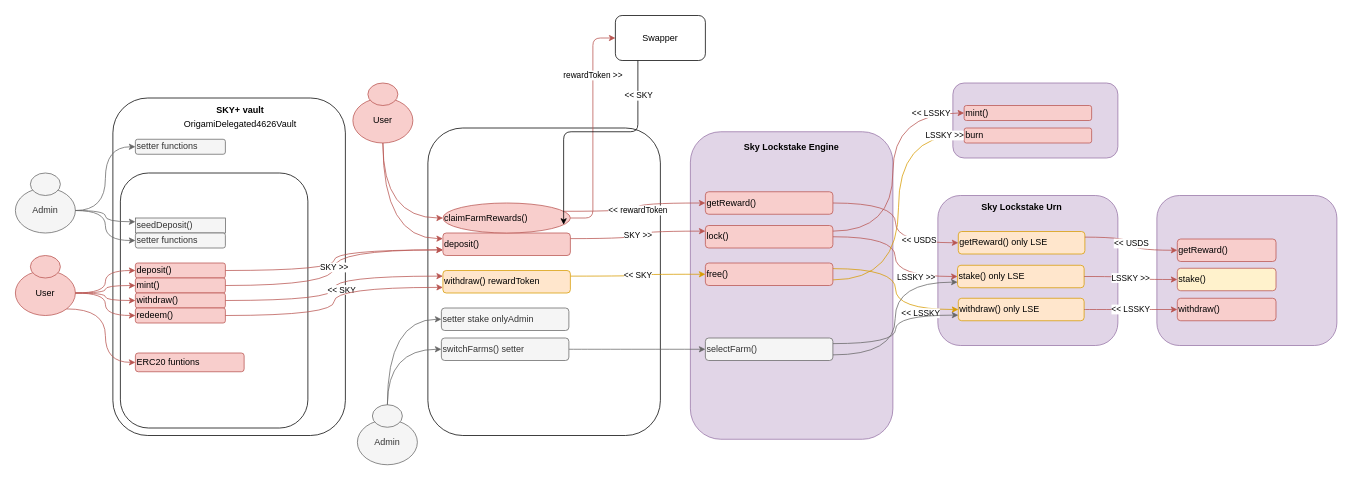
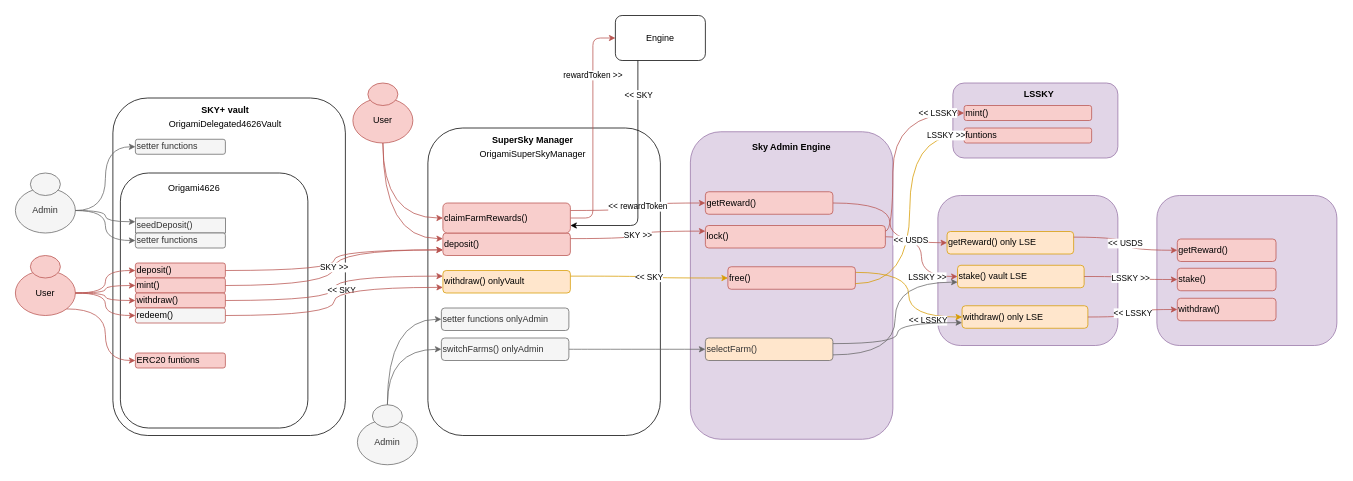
(660, 38) -> (660, 38)
none -> (1039, 94)
(240, 117) -> (225, 117)
(976, 135) -> (985, 135)
none -> (533, 147)
(792, 154) -> (792, 154)
none -> (194, 189)
(1022, 214) -> none
(507, 218) -> (507, 218)
(769, 237) -> (795, 237)
(1022, 243) -> (1010, 243)
(769, 274) -> (792, 278)
(996, 276) -> (998, 276)
(1227, 279) -> (1227, 279)
(497, 282) -> (490, 282)
(1021, 309) -> (1025, 317)
(180, 315) -> (180, 315)
(494, 319) -> (503, 319)
(491, 349) -> (496, 349)
(769, 349) -> (769, 349)
(190, 362) -> (180, 360)
